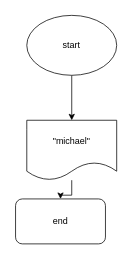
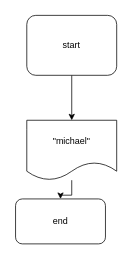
(72, 45) -> (72, 45)
